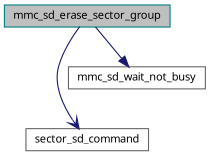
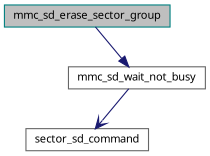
(58, 72) -> (116, 104)
